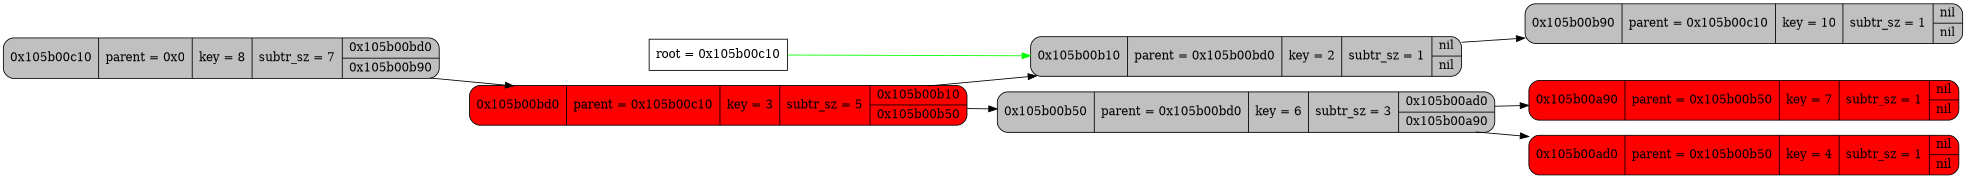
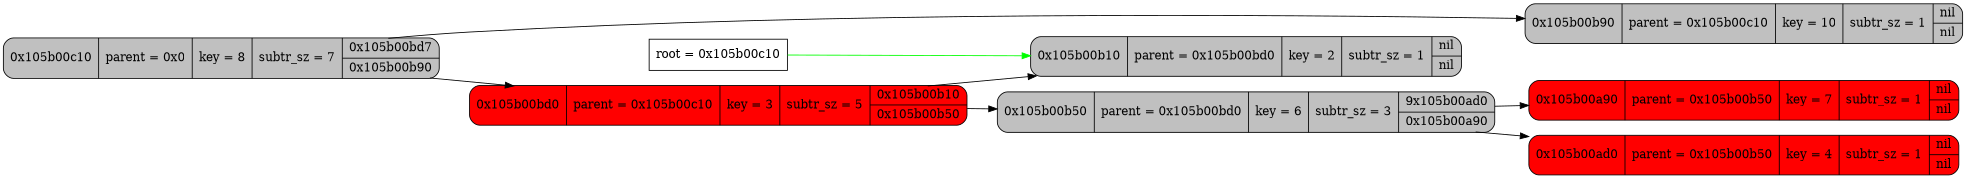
(1489, 40) -> (952, 17)
(391, 48) -> (391, 48)
(1447, 102) -> (1447, 102)
